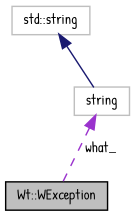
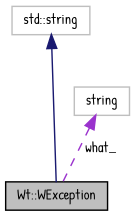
(80, 67) -> (54, 115)
